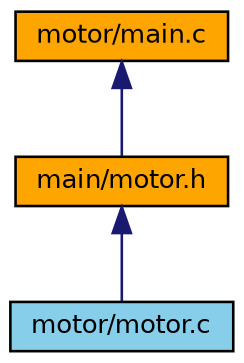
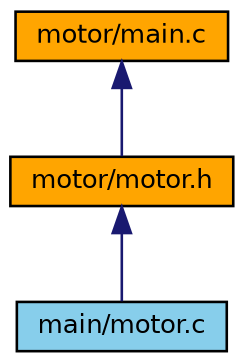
(122, 181) -> (122, 181)
(122, 327) -> (122, 327)
